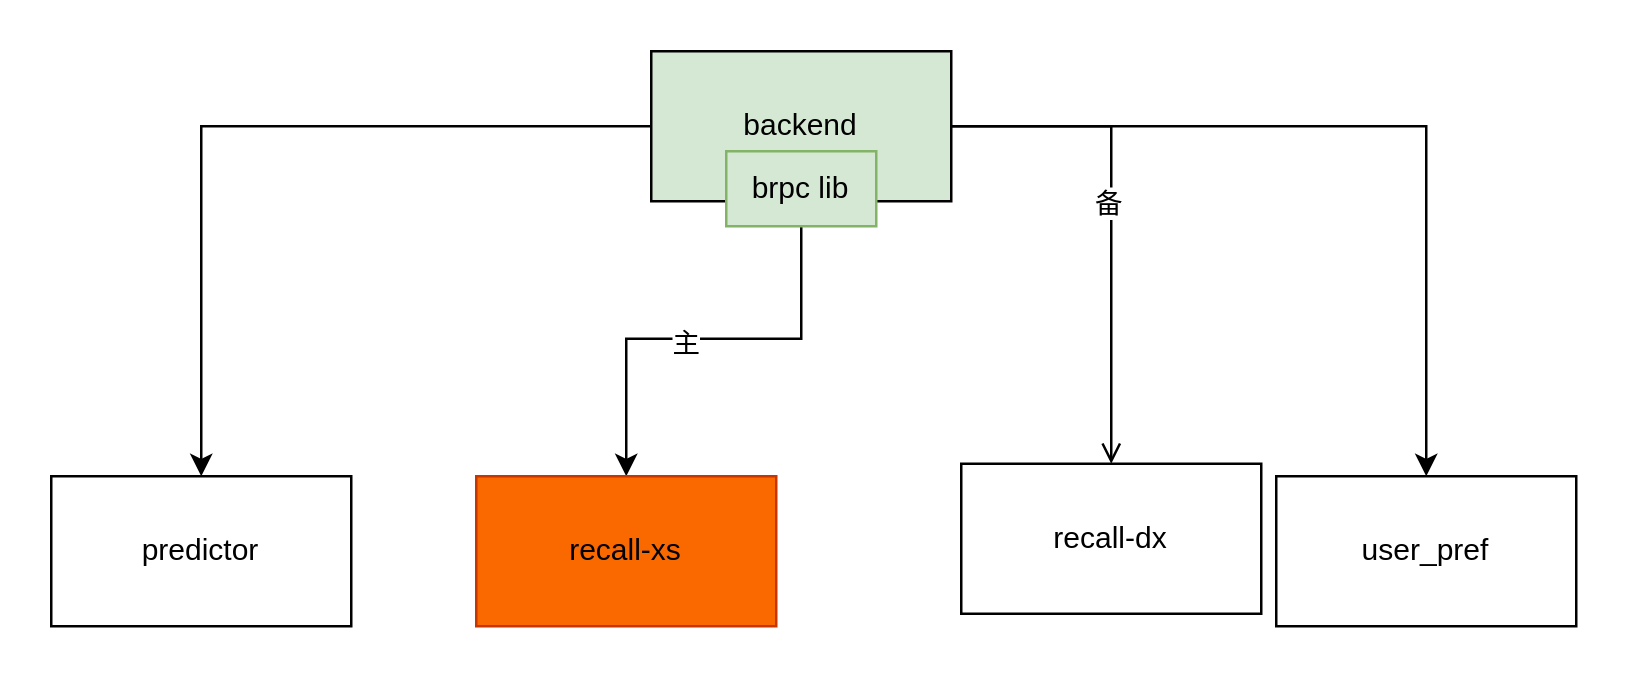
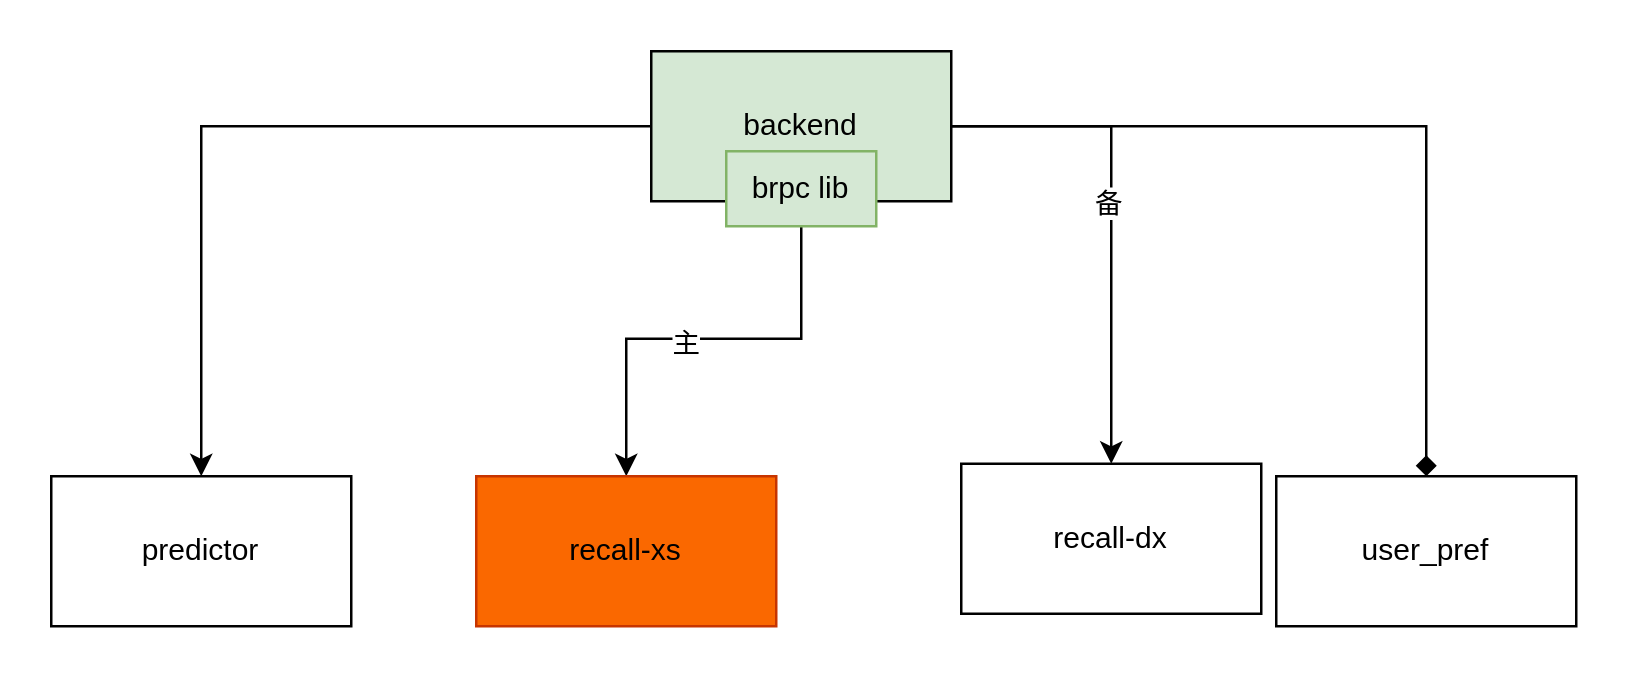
(1111, 449) -> (1111, 445)
(1426, 457) -> (1426, 456)
